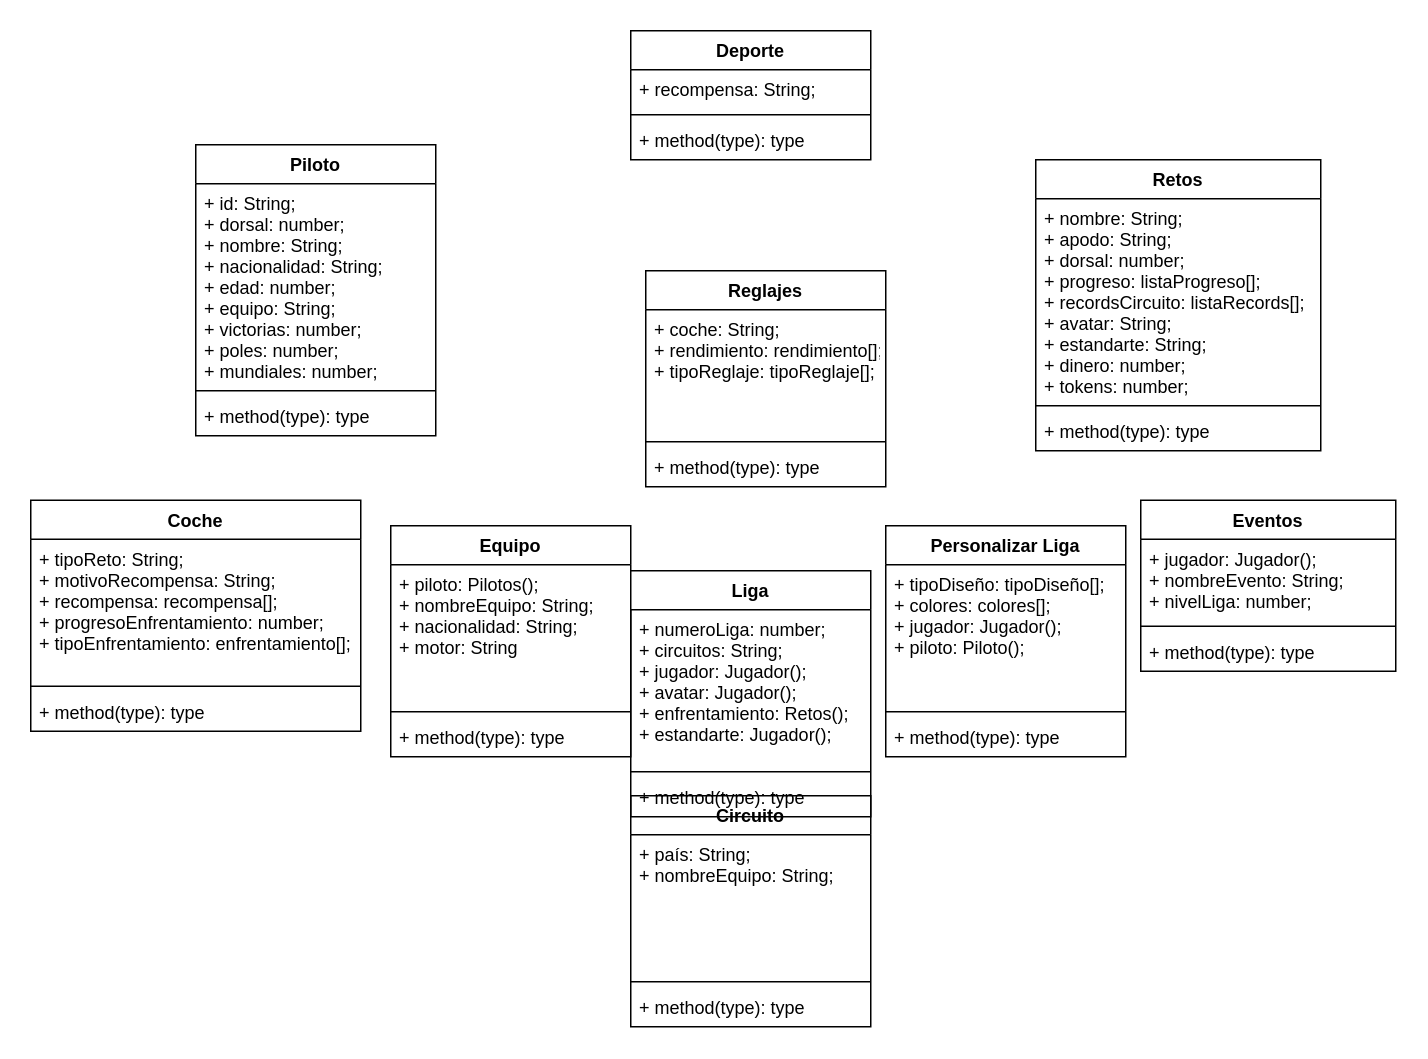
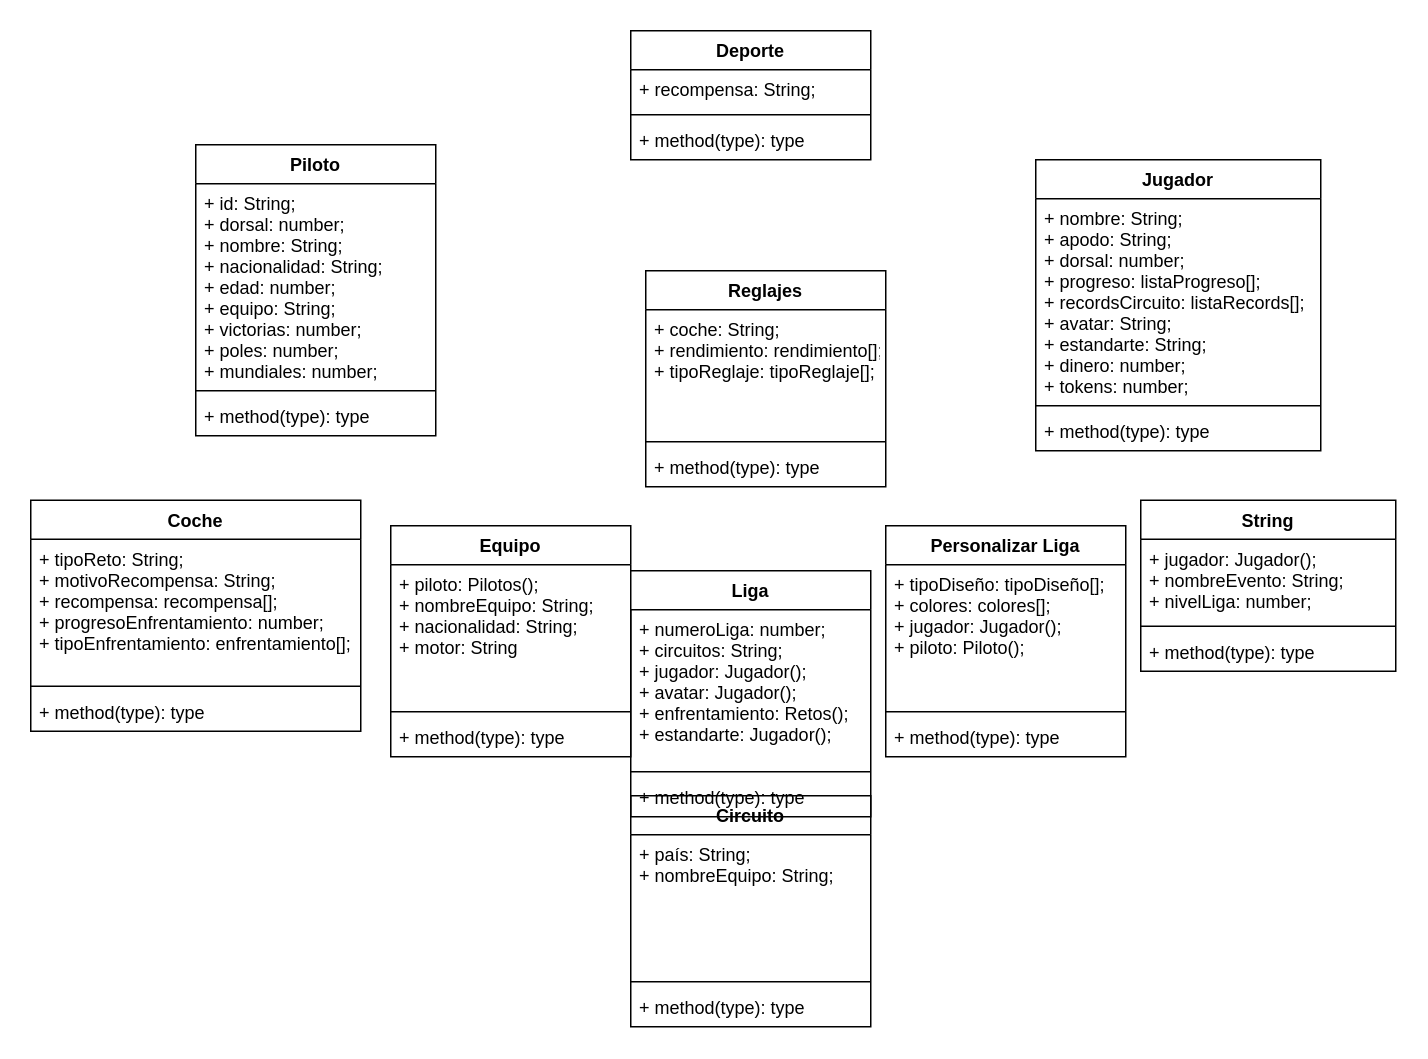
(1178, 180) -> (1178, 180)
(1268, 521) -> (1268, 521)
